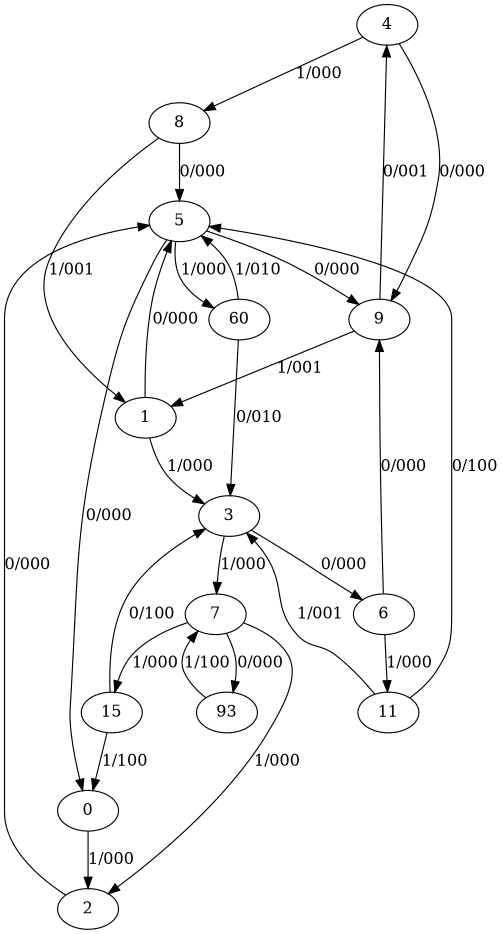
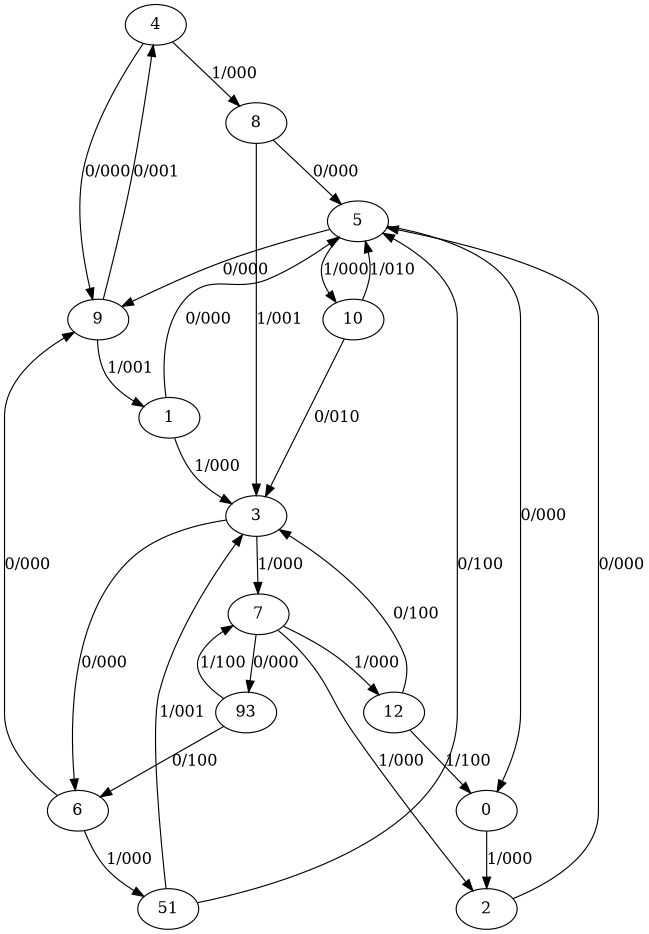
(48, 266) -> (256, 314)
(239, 320) -> (353, 320)
(112, 713) -> (394, 713)
(388, 713) -> (168, 909)
none -> (167, 759)
